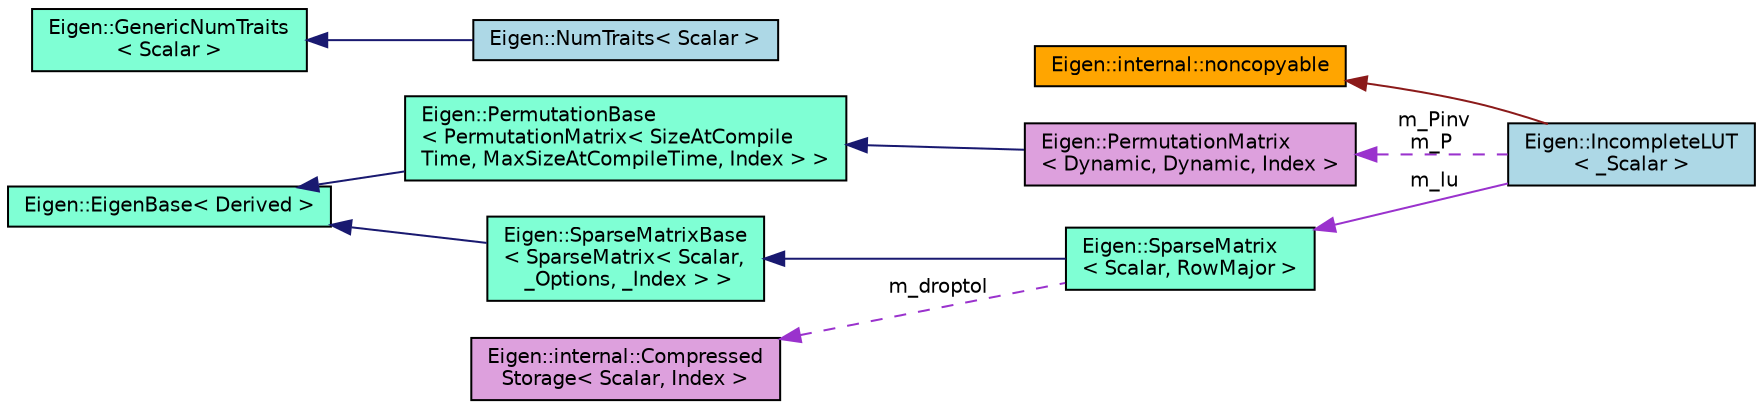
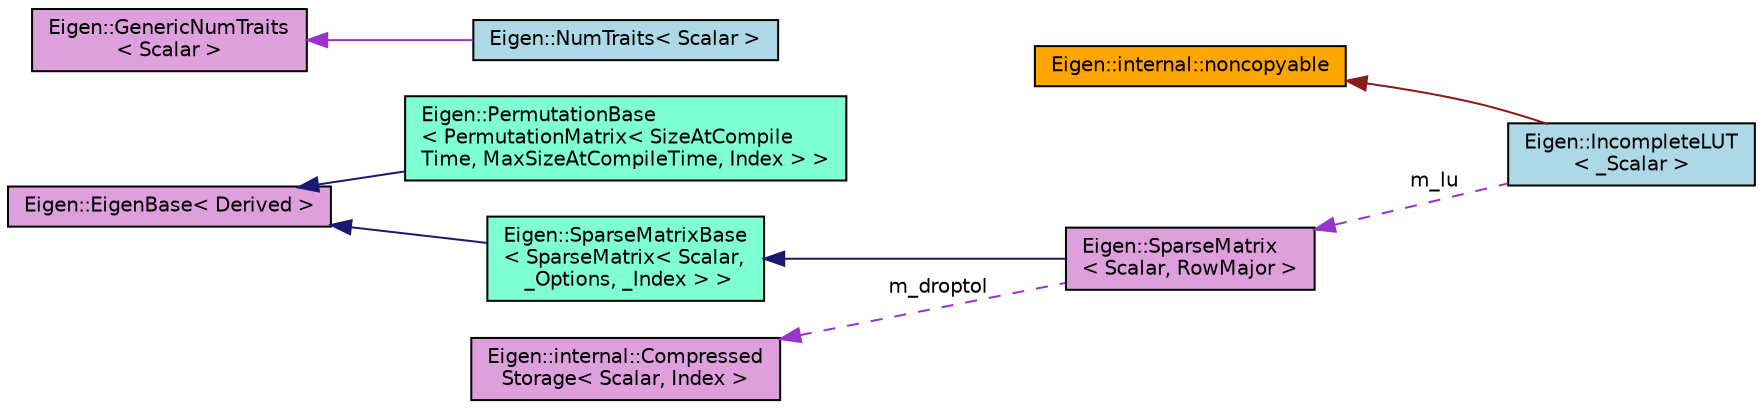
(169, 40) -> (169, 40)
(400, 40) -> (400, 40)
(1190, 154) -> none
(1421, 204) -> (1421, 204)
(169, 207) -> (169, 207)
(1190, 259) -> (1190, 259)
